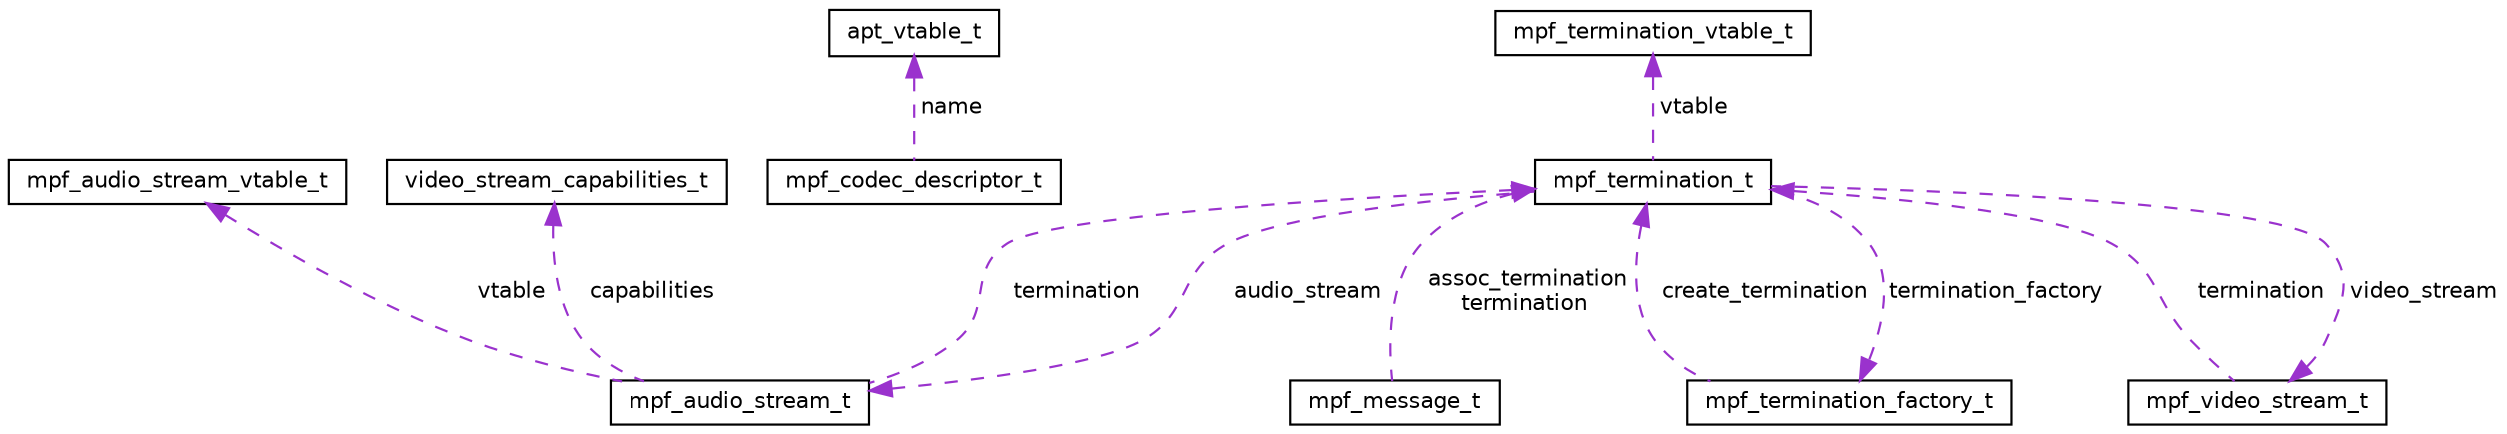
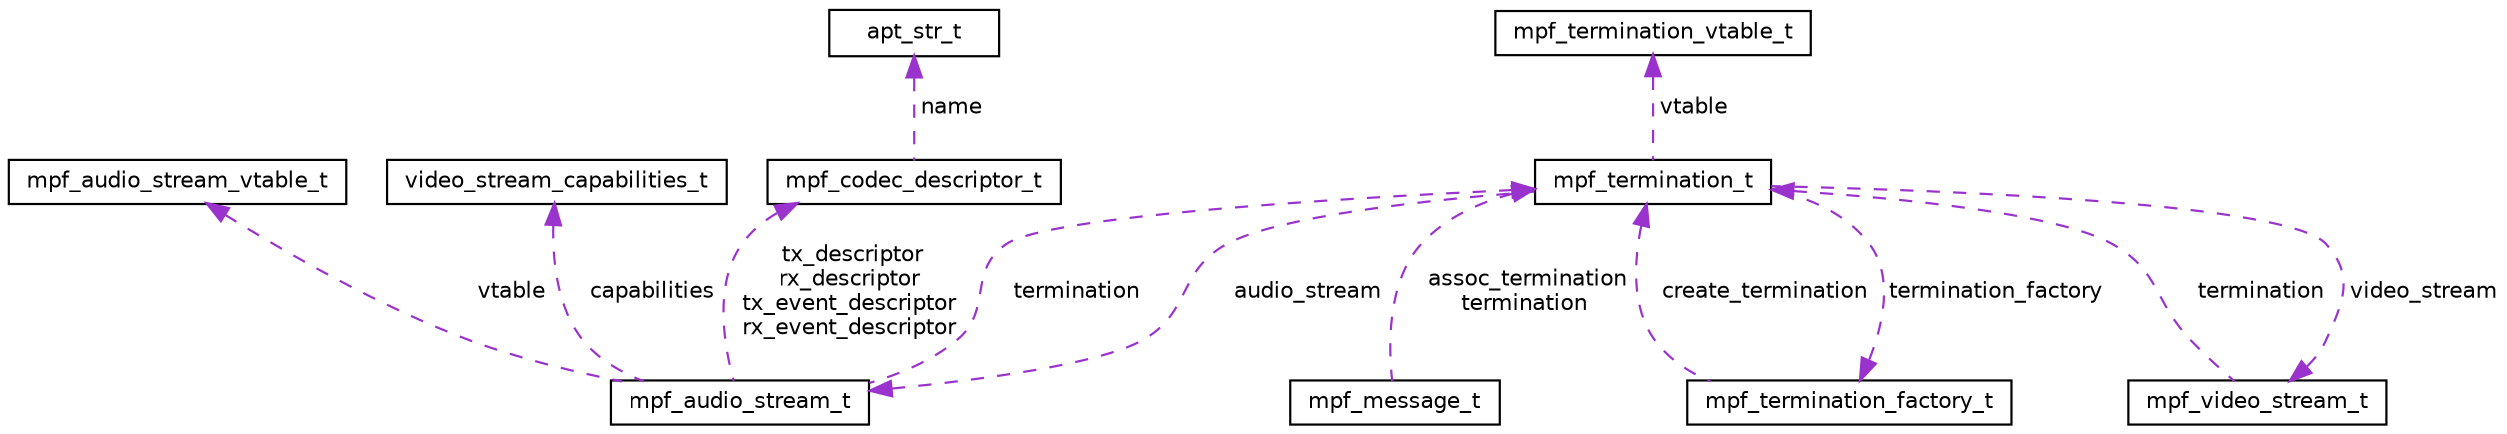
(914, 33) -> (914, 33)
none -> (726, 288)
